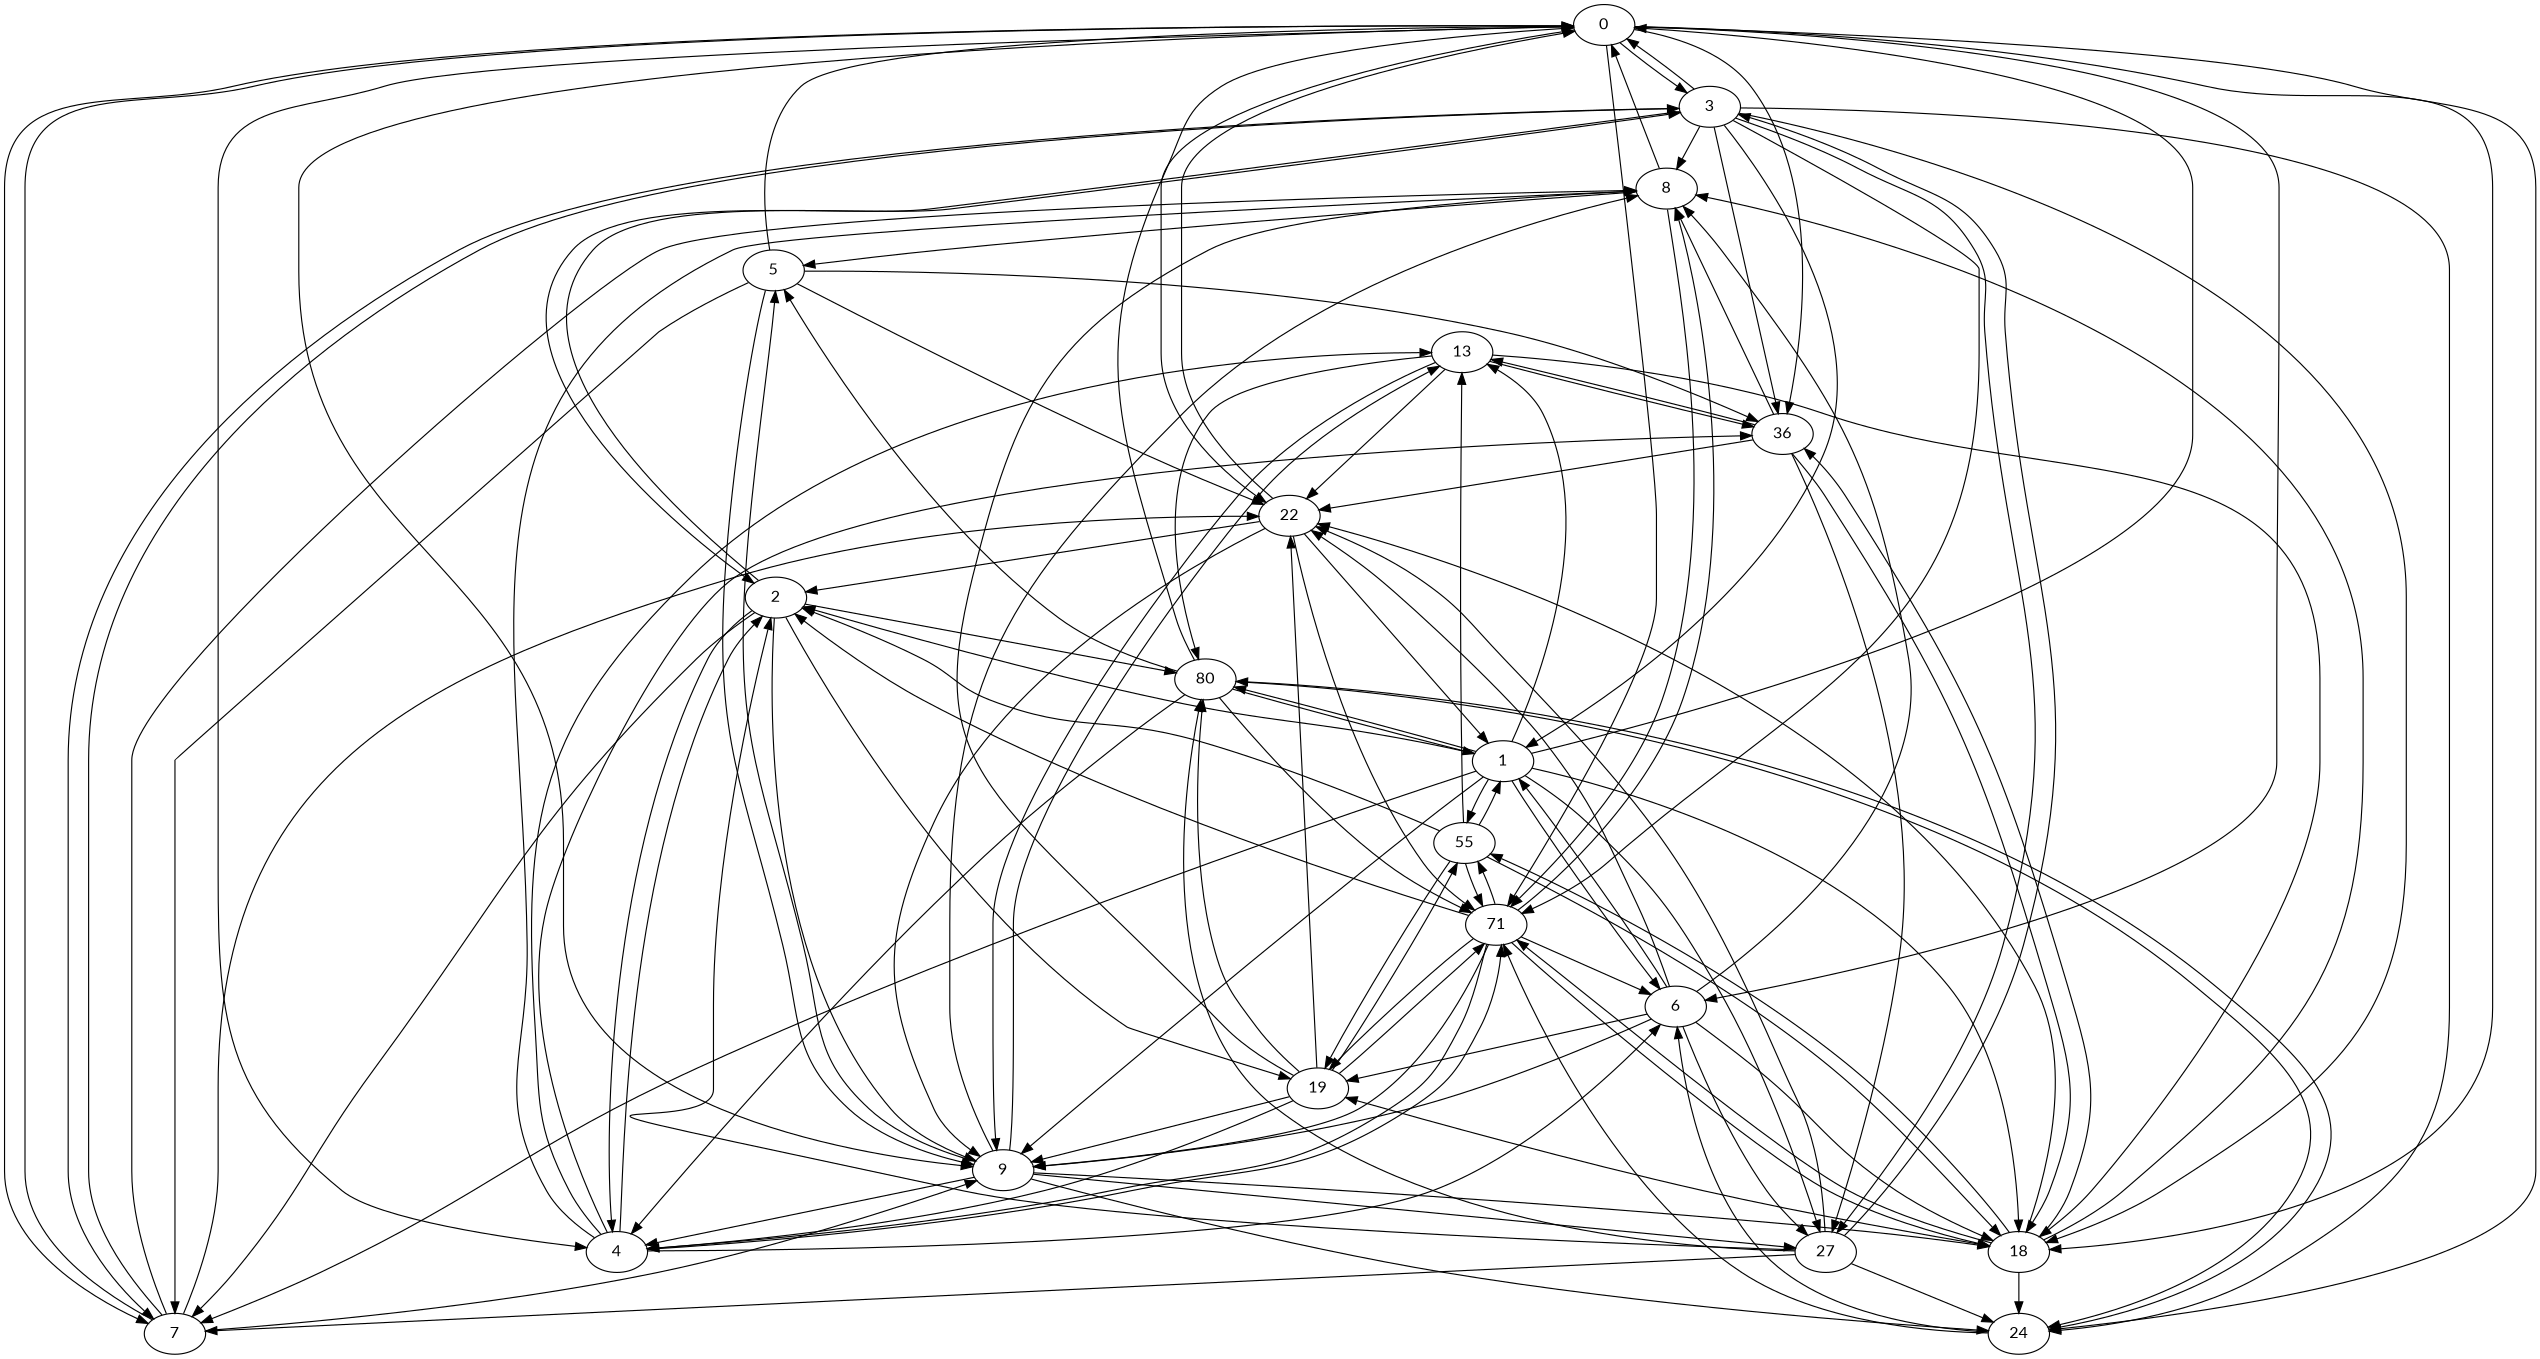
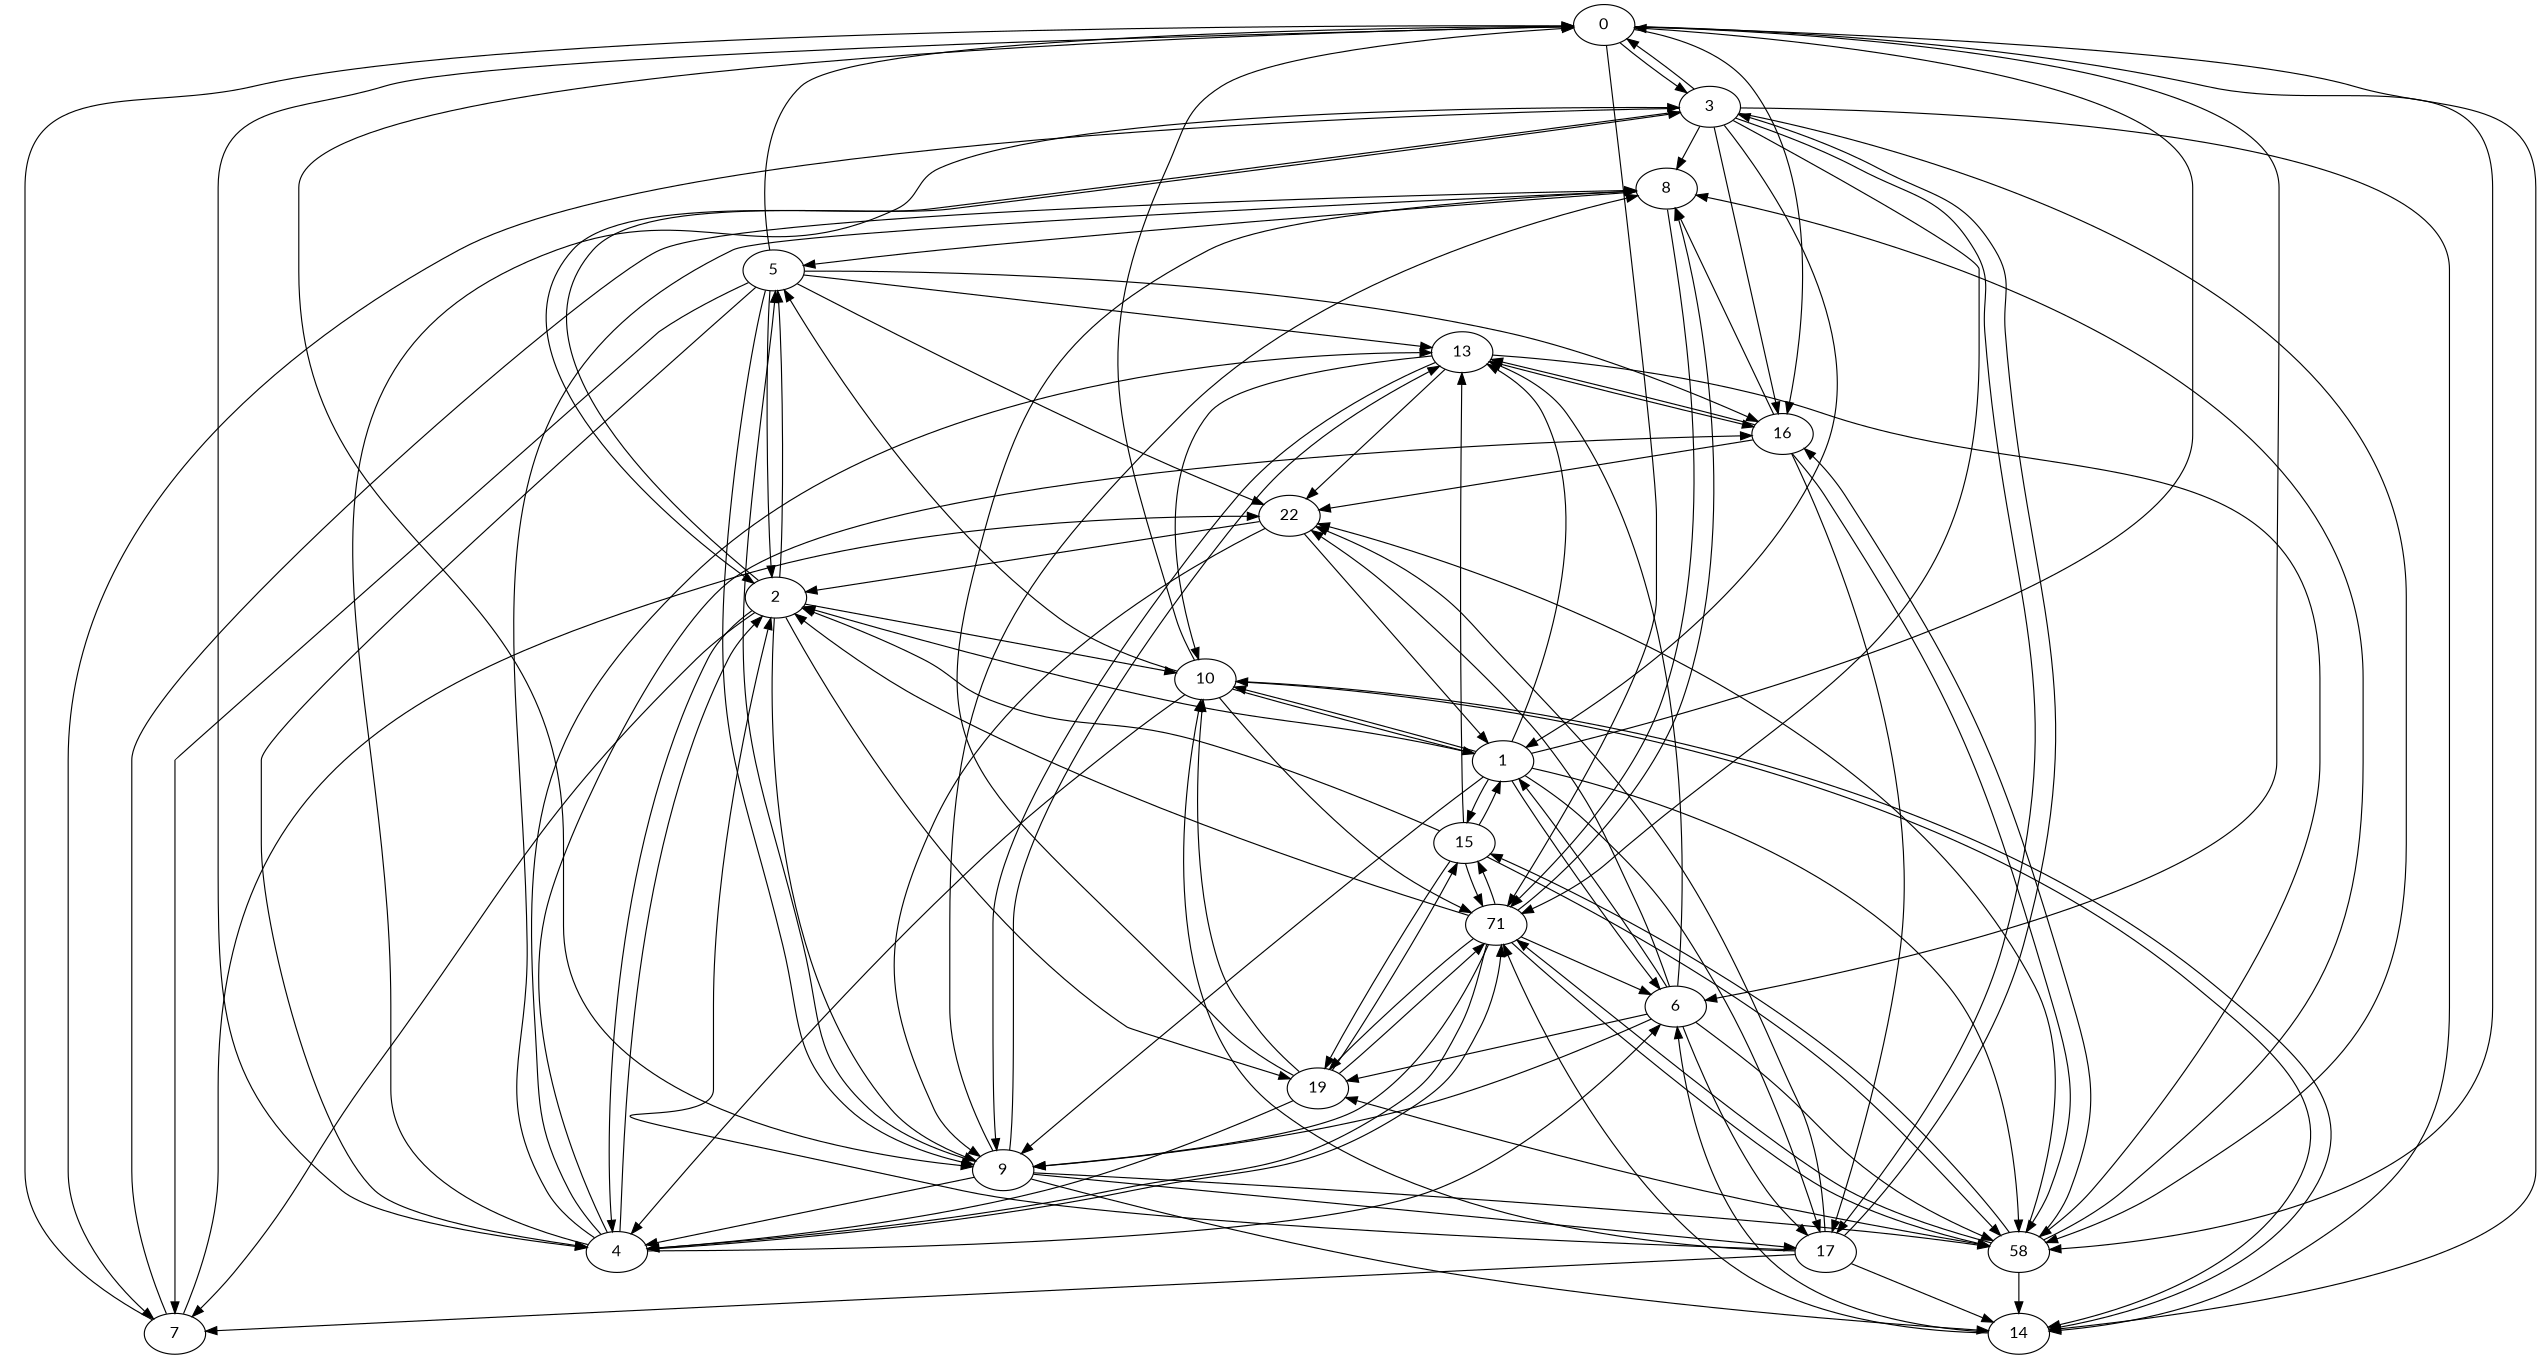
(1633, 101) -> none
(33, 123) -> none
(1193, 142) -> none
(1202, 152) -> none
(459, 262) -> (530, 264)
none -> (1097, 309)
none -> (767, 428)
(1783, 434) -> (1783, 434)
none -> (783, 440)
(1896, 592) -> (1664, 666)
(1205, 679) -> (1205, 679)
(1358, 742) -> none
none -> (267, 751)
(1304, 808) -> none
(1464, 843) -> (1464, 843)
(861, 997) -> none
(1166, 1128) -> none
(1826, 1252) -> (1826, 1252)
(2019, 1252) -> (2019, 1252)
(591, 1285) -> none
(2019, 1334) -> (2019, 1334)
